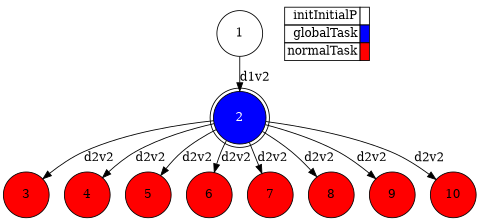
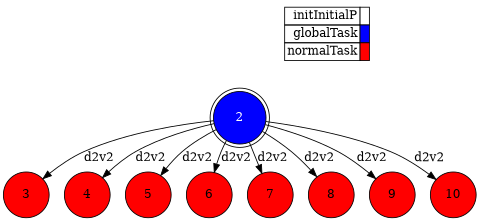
(240, 33) -> none
